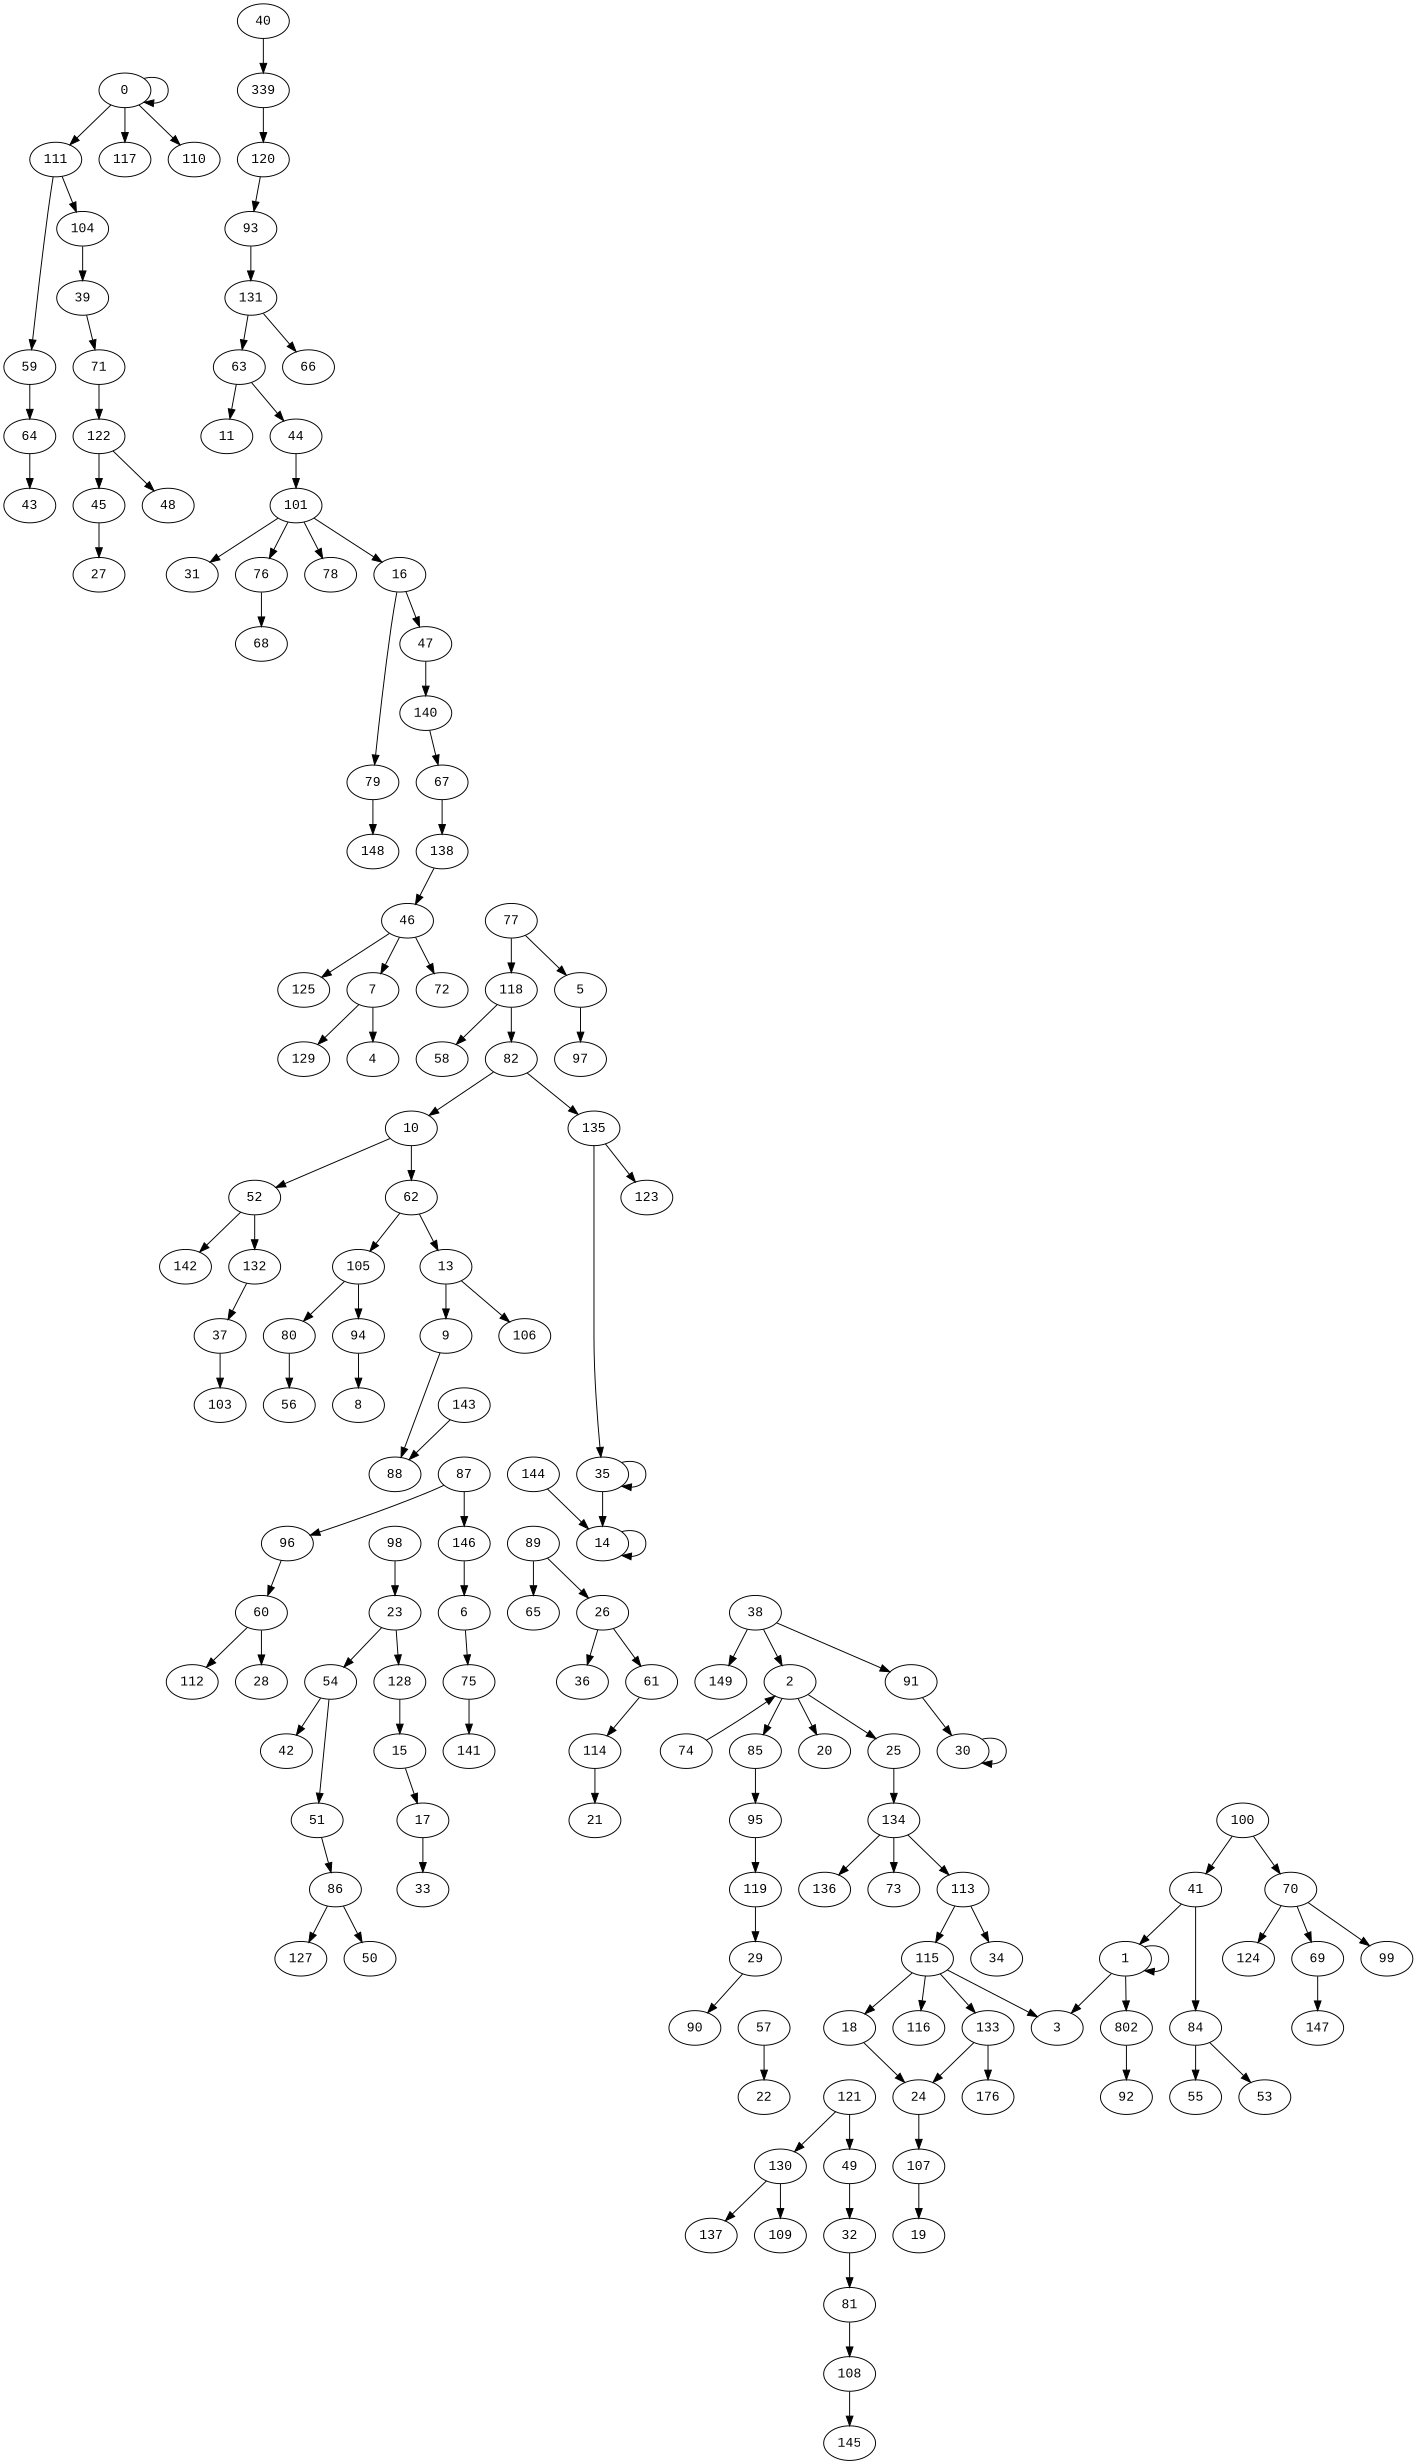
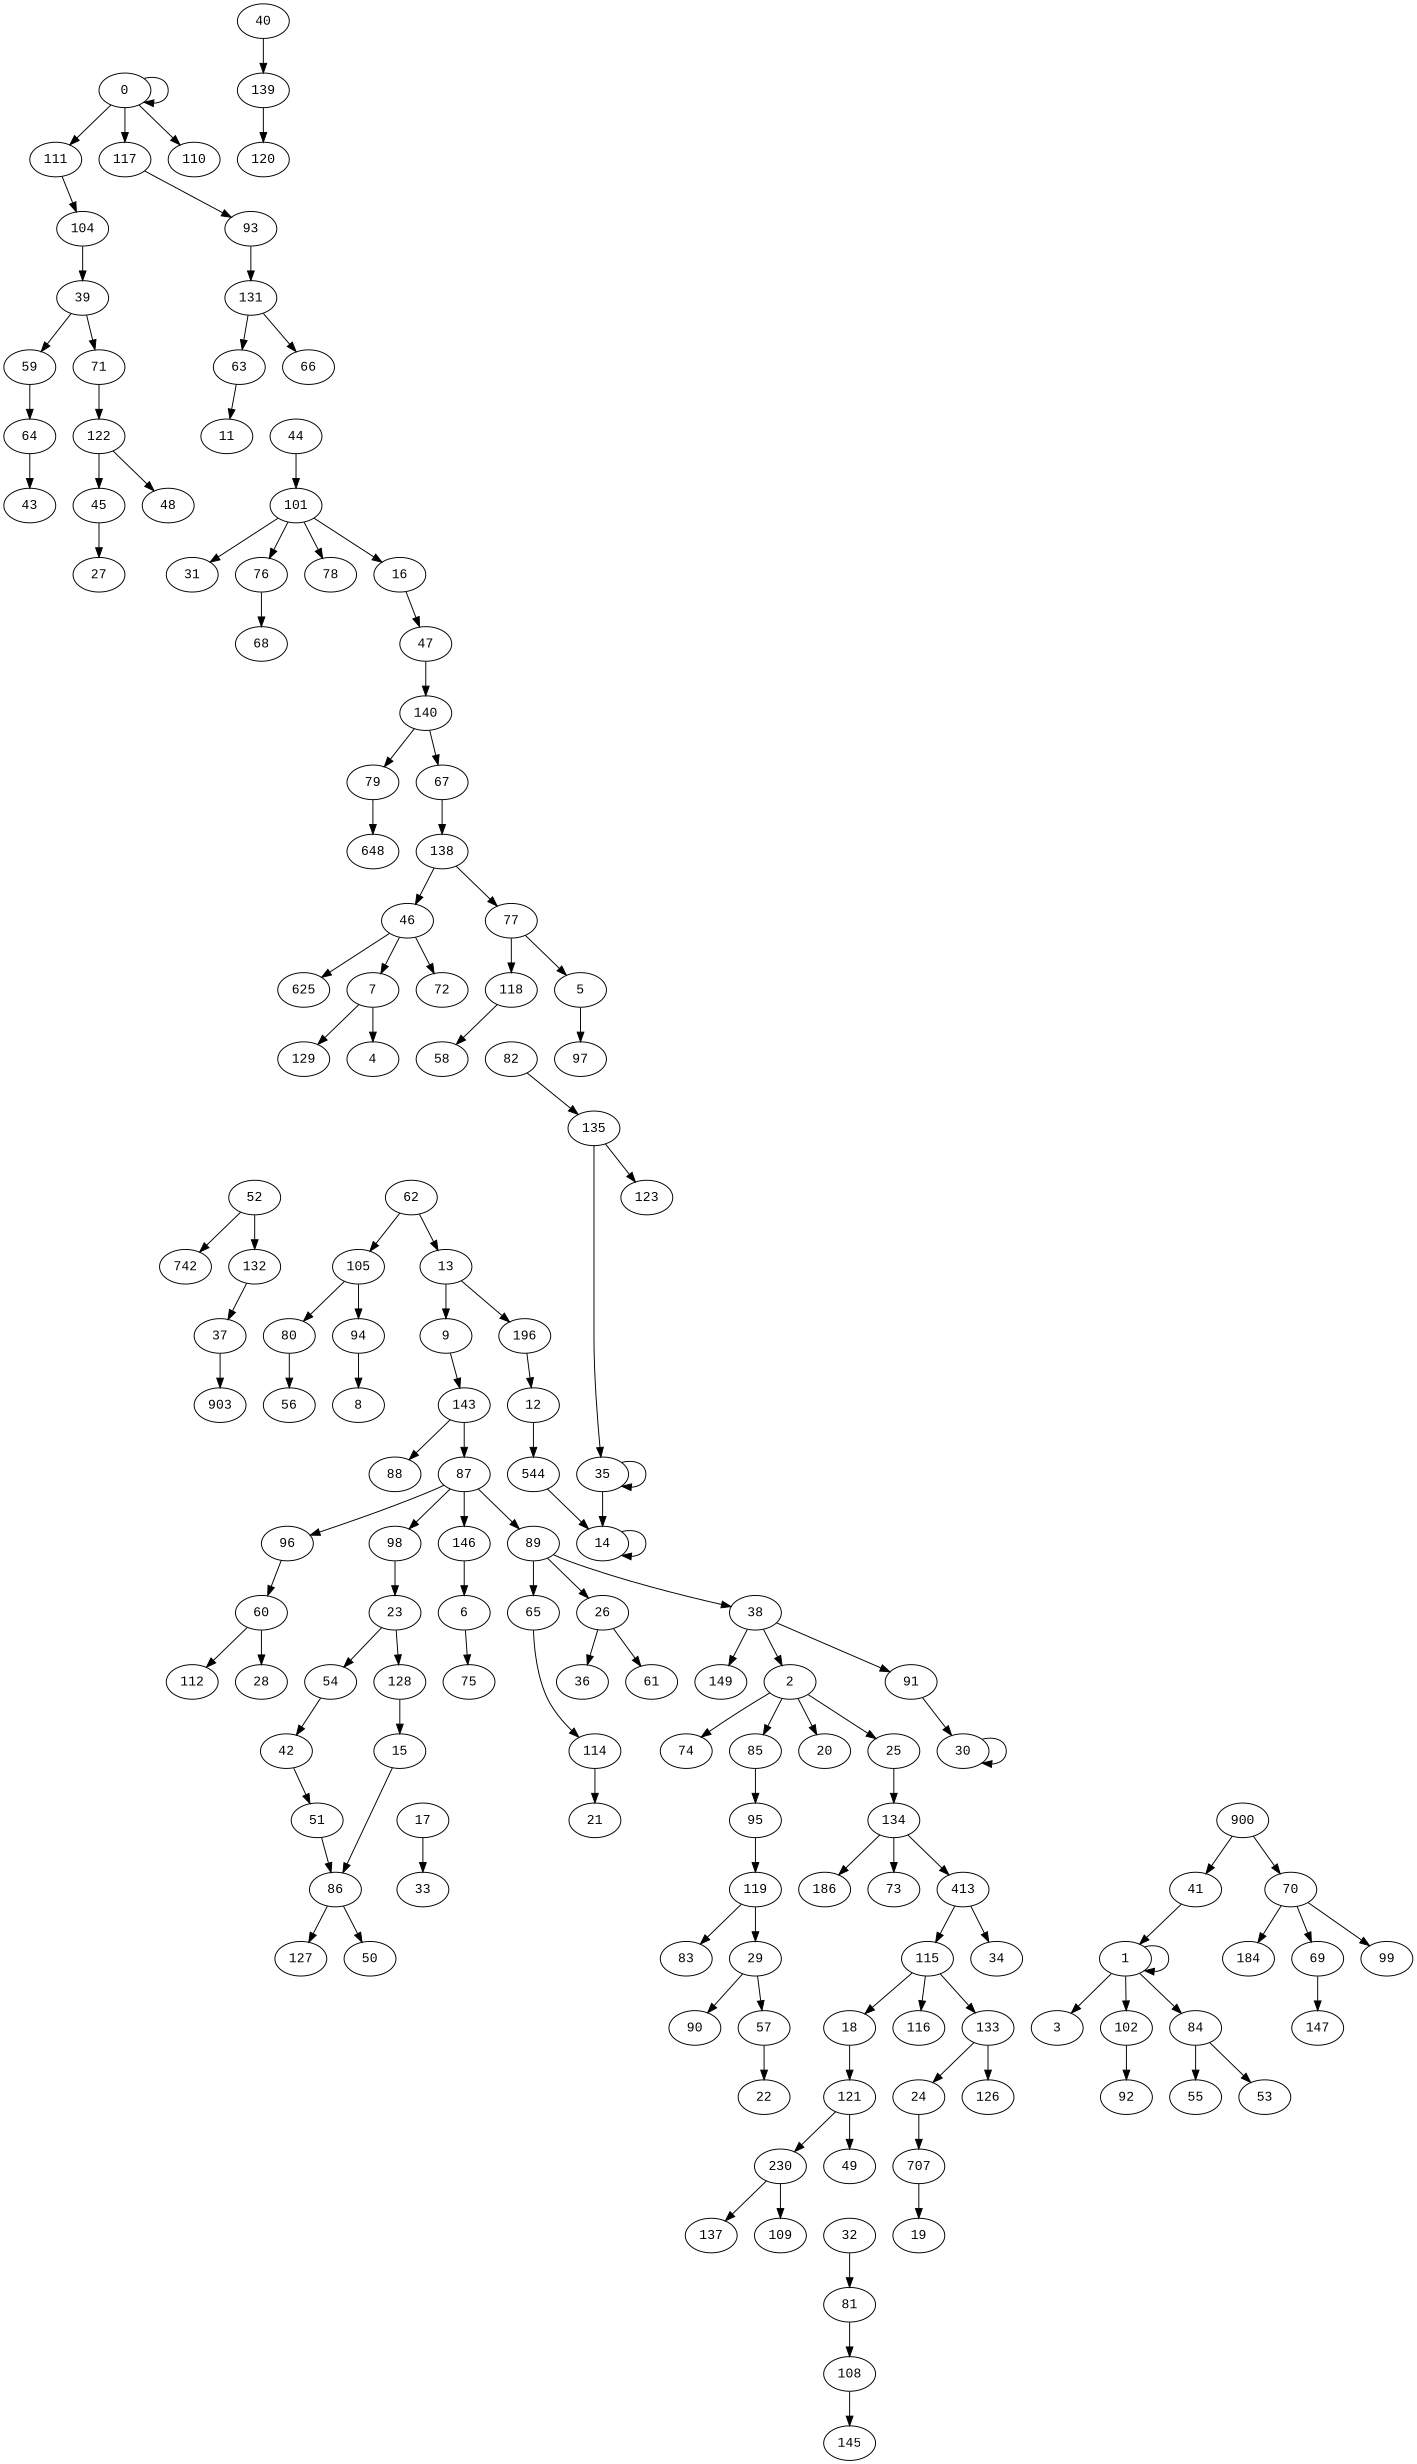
(263, 90) -> (263, 90)
(258, 189) -> (184, 192)
(42, 258) -> (59, 329)
(264, 398) -> none
(385, 673) -> (402, 744)
(373, 852) -> (373, 852)
none -> (473, 883)
(304, 990) -> (304, 990)
(511, 1020) -> none
(411, 1128) -> none
(185, 1267) -> (185, 1267)
(525, 1336) -> (525, 1336)
(422, 1400) -> (454, 1366)
(220, 1405) -> (220, 1405)
none -> (533, 1405)
none -> (464, 1435)
(533, 1474) -> (533, 1474)
none -> (433, 1506)
none -> (495, 1506)
none -> (637, 1583)
(626, 1713) -> (542, 1685)
(737, 1722) -> (739, 1712)
(324, 1746) -> (300, 1781)
(469, 1751) -> none
(410, 1781) -> (370, 1816)
(1243, 1820) -> (1243, 1820)
(825, 1890) -> (825, 1890)
(963, 1890) -> (963, 1890)
(1196, 1954) -> (1157, 1990)
none -> (686, 1959)
(1248, 1959) -> (1248, 1959)
none -> (759, 1988)
(988, 1991) -> none
(1126, 2028) -> (1126, 2028)
(881, 2059) -> (850, 2058)
(988, 2097) -> (988, 2097)
(780, 2166) -> (780, 2166)
(919, 2166) -> (919, 2166)
(850, 2196) -> none
